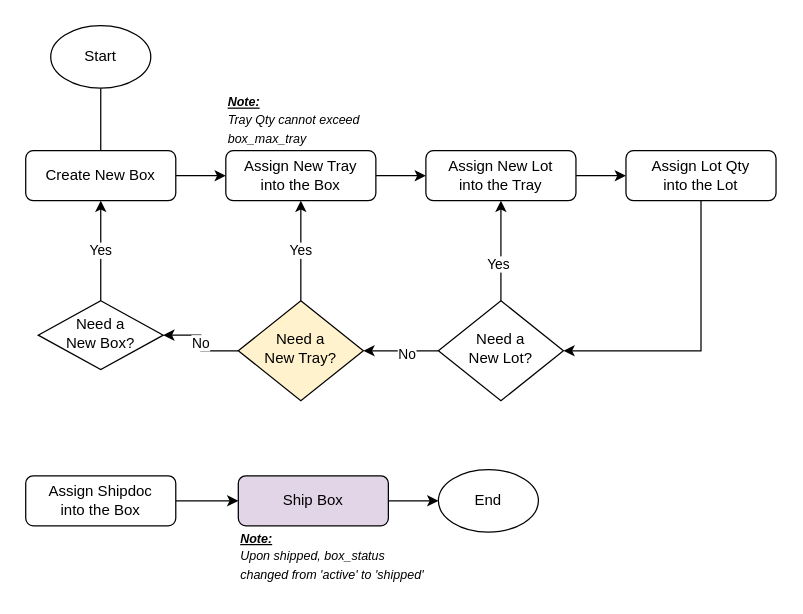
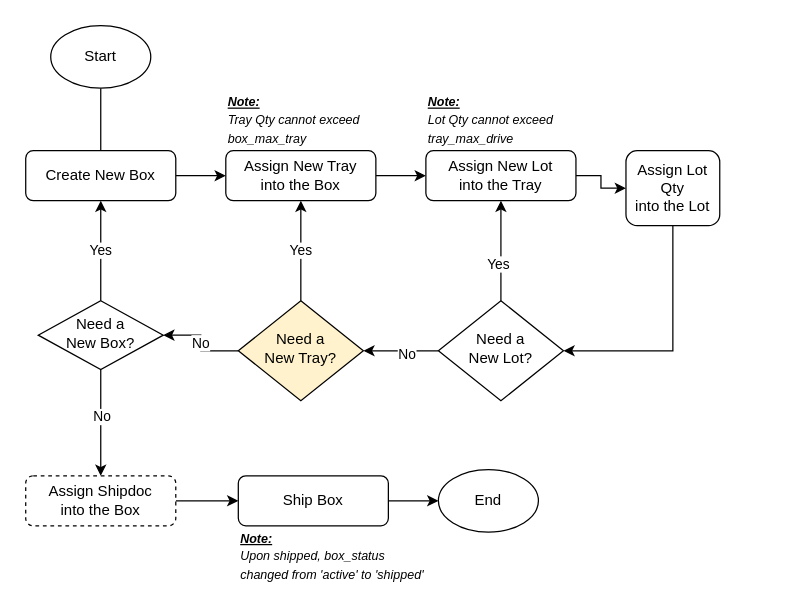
none -> (501, 119)
(701, 176) -> (673, 188)
none -> (101, 419)
(101, 501) -> (101, 501)
(313, 501) -> (313, 501)
